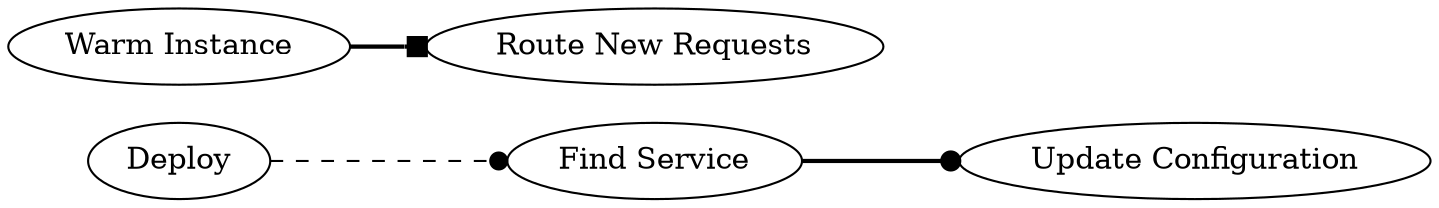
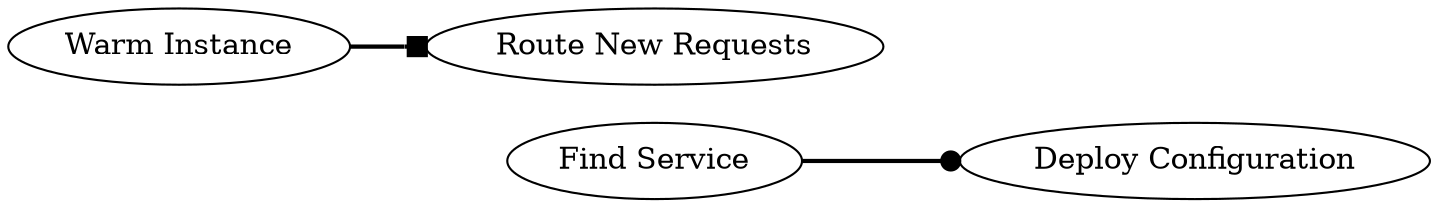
(179, 161) -> none
(1195, 161) -> (1195, 161)
